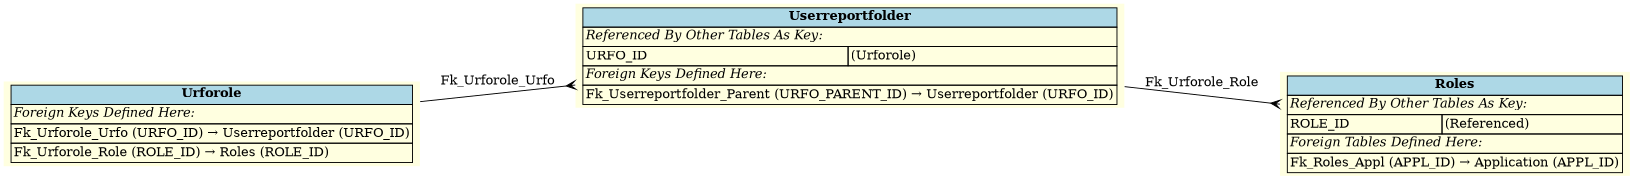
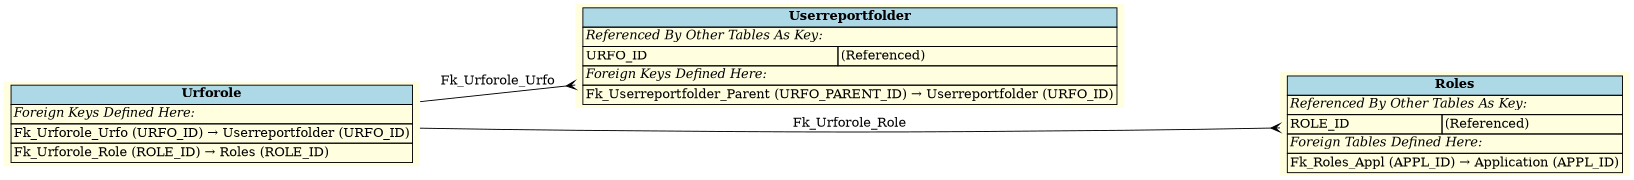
(884, 56) -> (883, 56)
(1198, 95) -> (845, 132)
